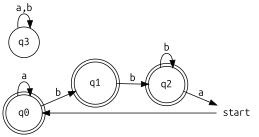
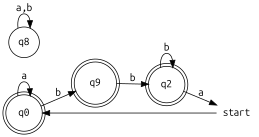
(24, 42) -> (24, 42)
(95, 83) -> (95, 83)
